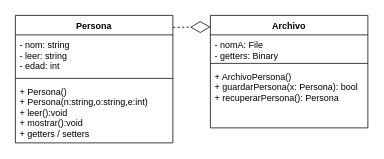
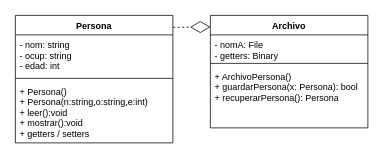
(48, 45) -> (48, 45)
